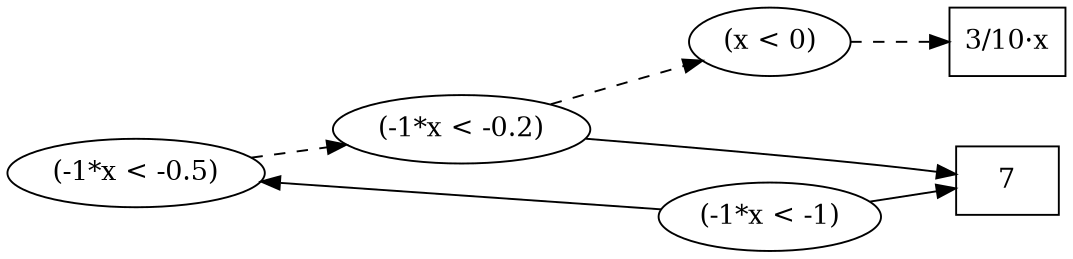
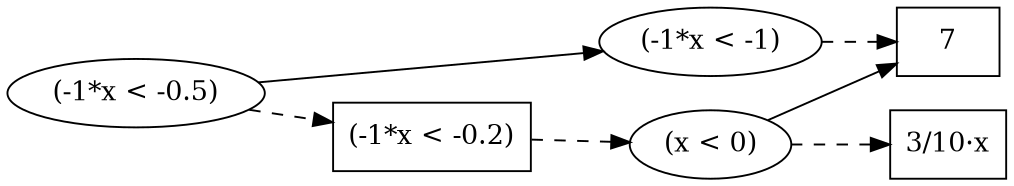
(462, 129) -> (432, 137)
(762, 154) -> (823, 96)
(471, 196) -> (421, 68)
(903, 196) -> (849, 42)
